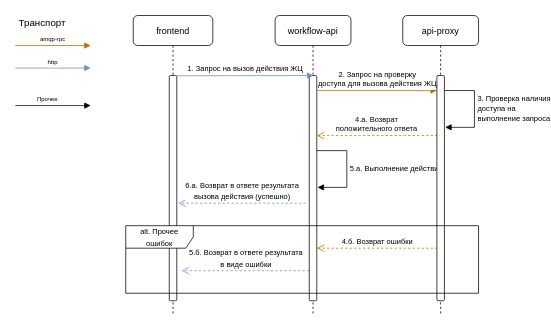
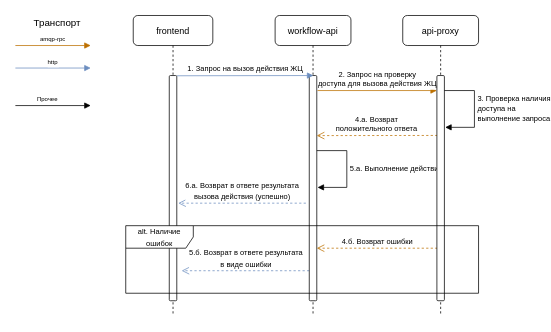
(42, 23) -> (57, 23)
(159, 237) -> (159, 237)
